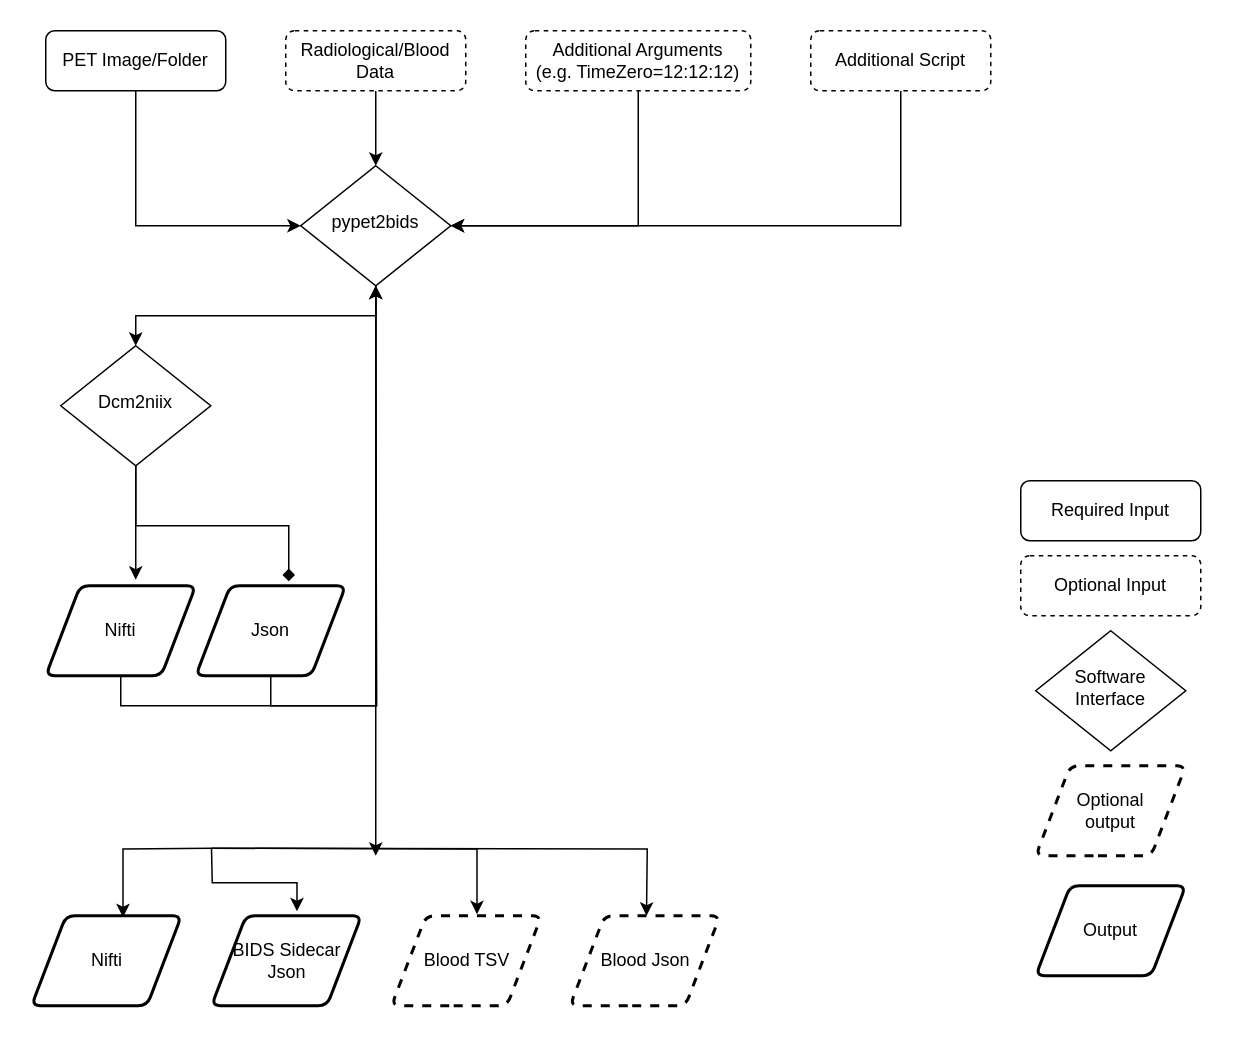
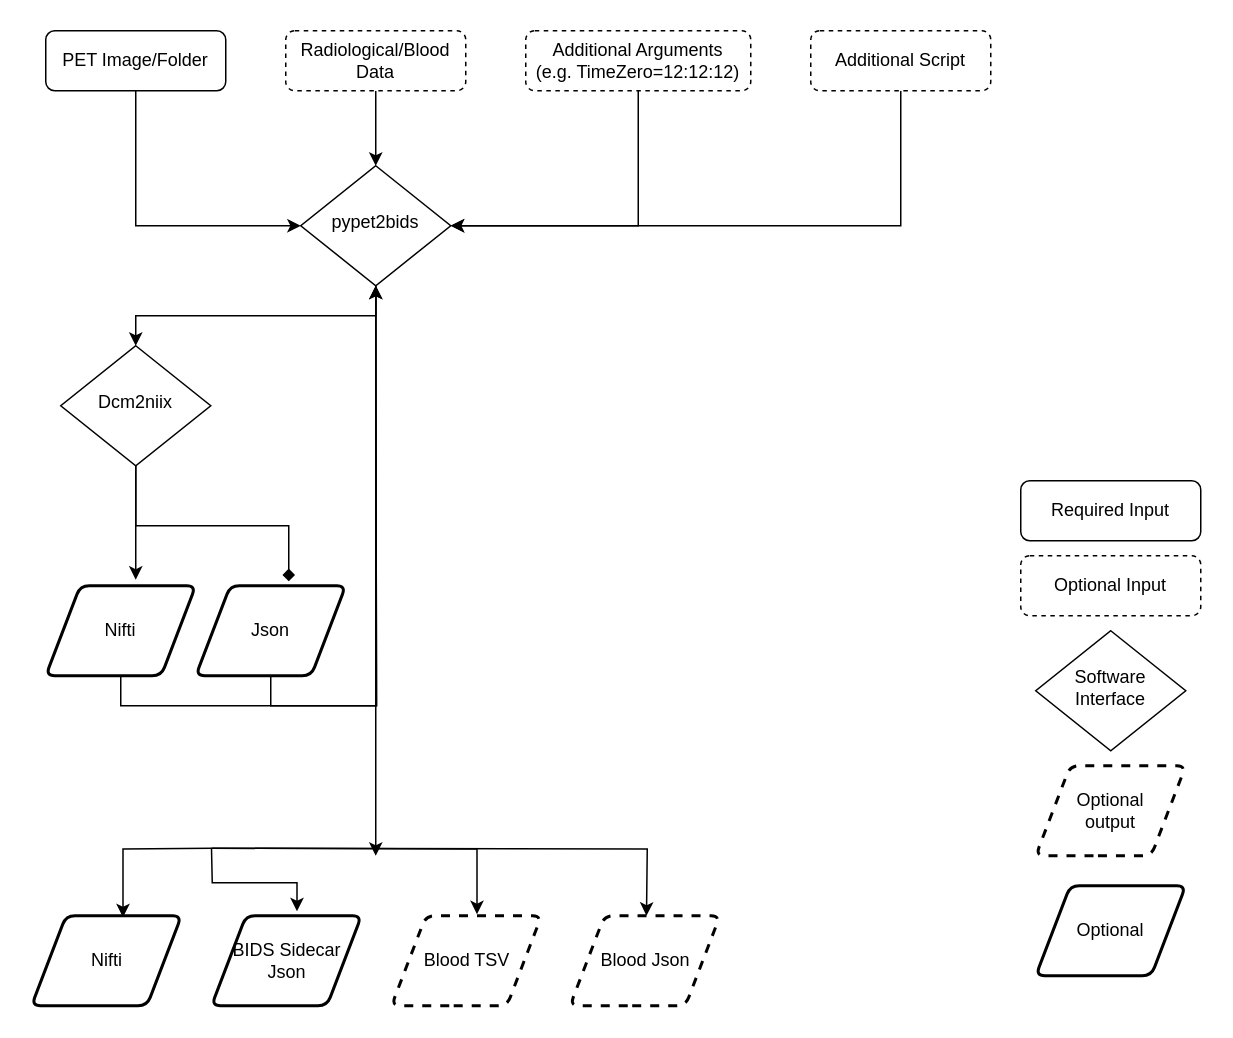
(1111, 931) -> (1111, 931)
